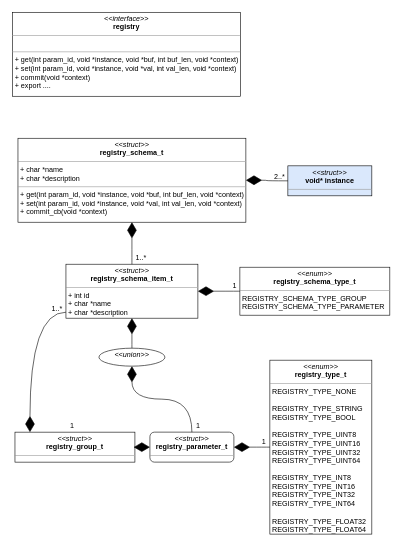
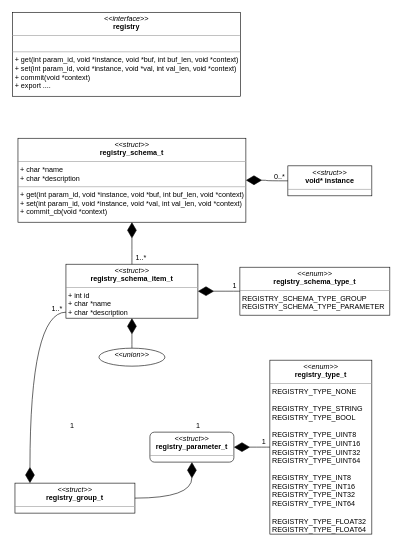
(280, 177) -> (280, 177)
(330, 181) -> (330, 181)
(167, 400) -> none
(75, 447) -> (75, 498)
